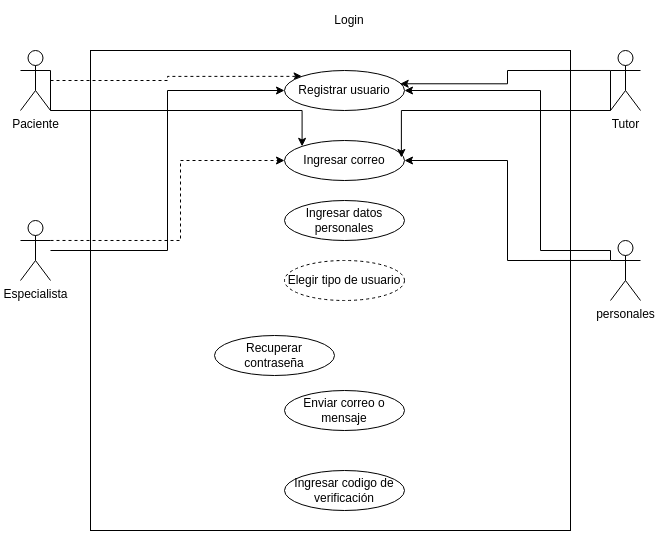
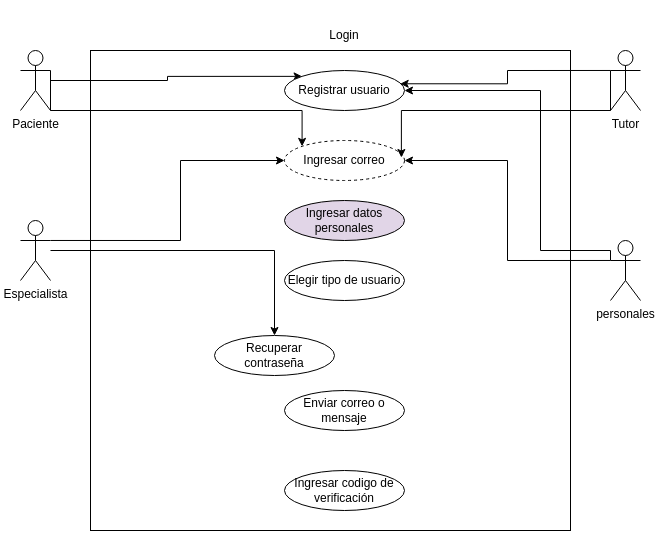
(350, 21) -> (345, 36)
(170, 76) -> (170, 76)
(168, 117) -> (259, 251)
(345, 161) -> (345, 161)
(181, 217) -> (181, 217)
(345, 221) -> (345, 221)
(345, 281) -> (345, 281)
